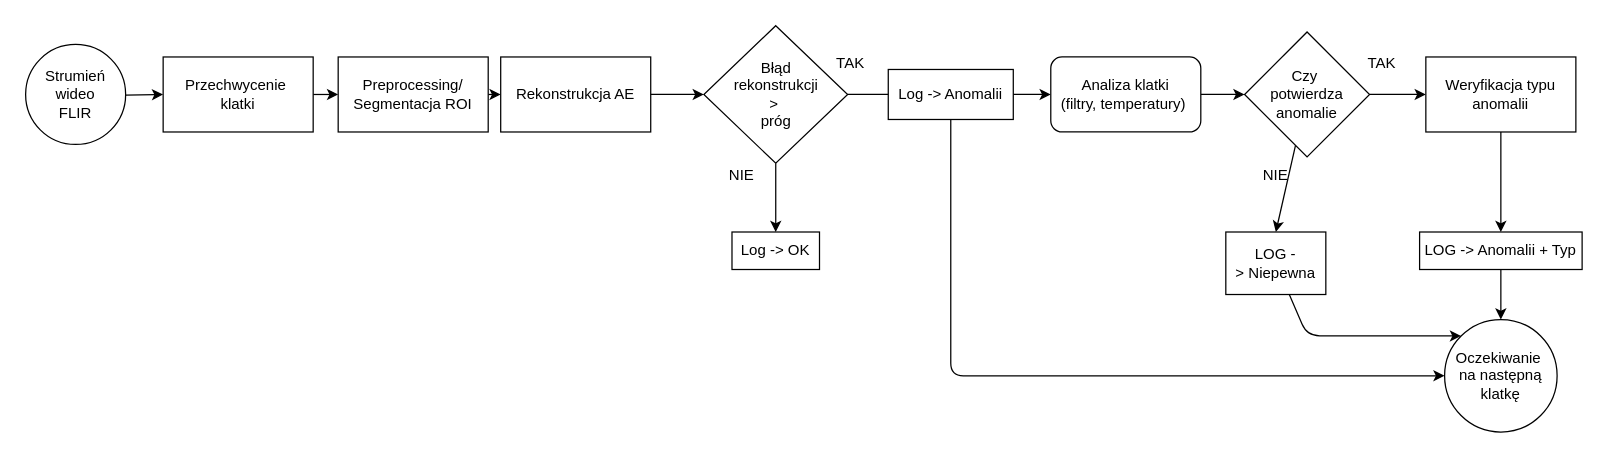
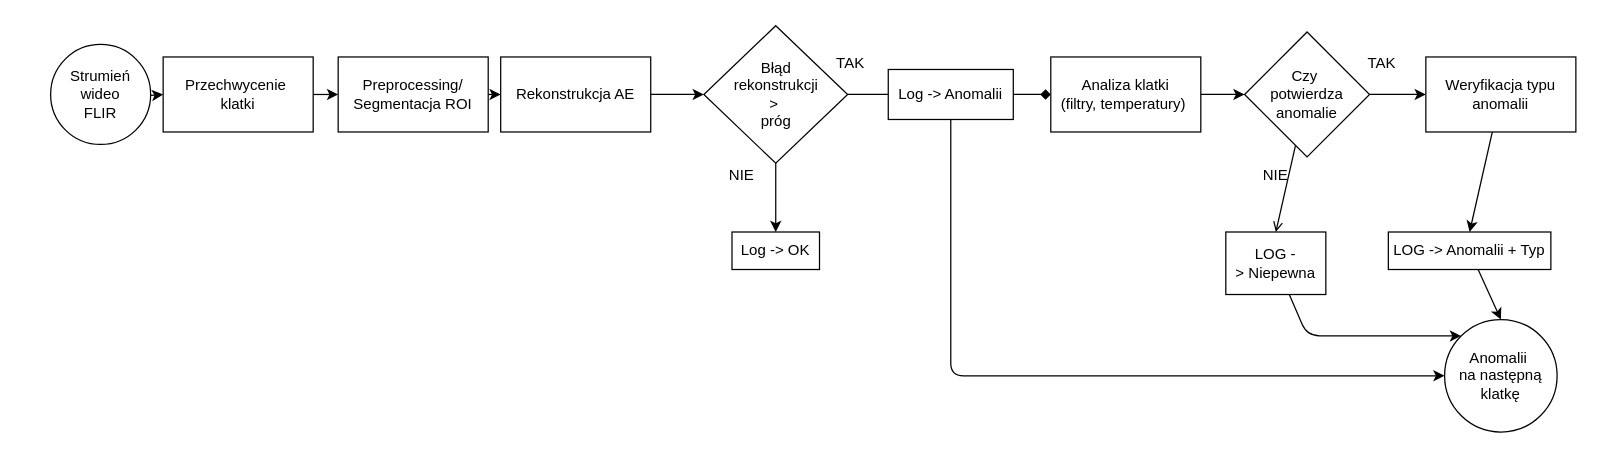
(76, 94) -> (101, 94)
(1041, 94) -> (1040, 94)
(1126, 94) -> (1126, 94)
(1278, 222) -> (1277, 224)
(1501, 251) -> (1469, 251)
(1501, 376) -> (1501, 376)
